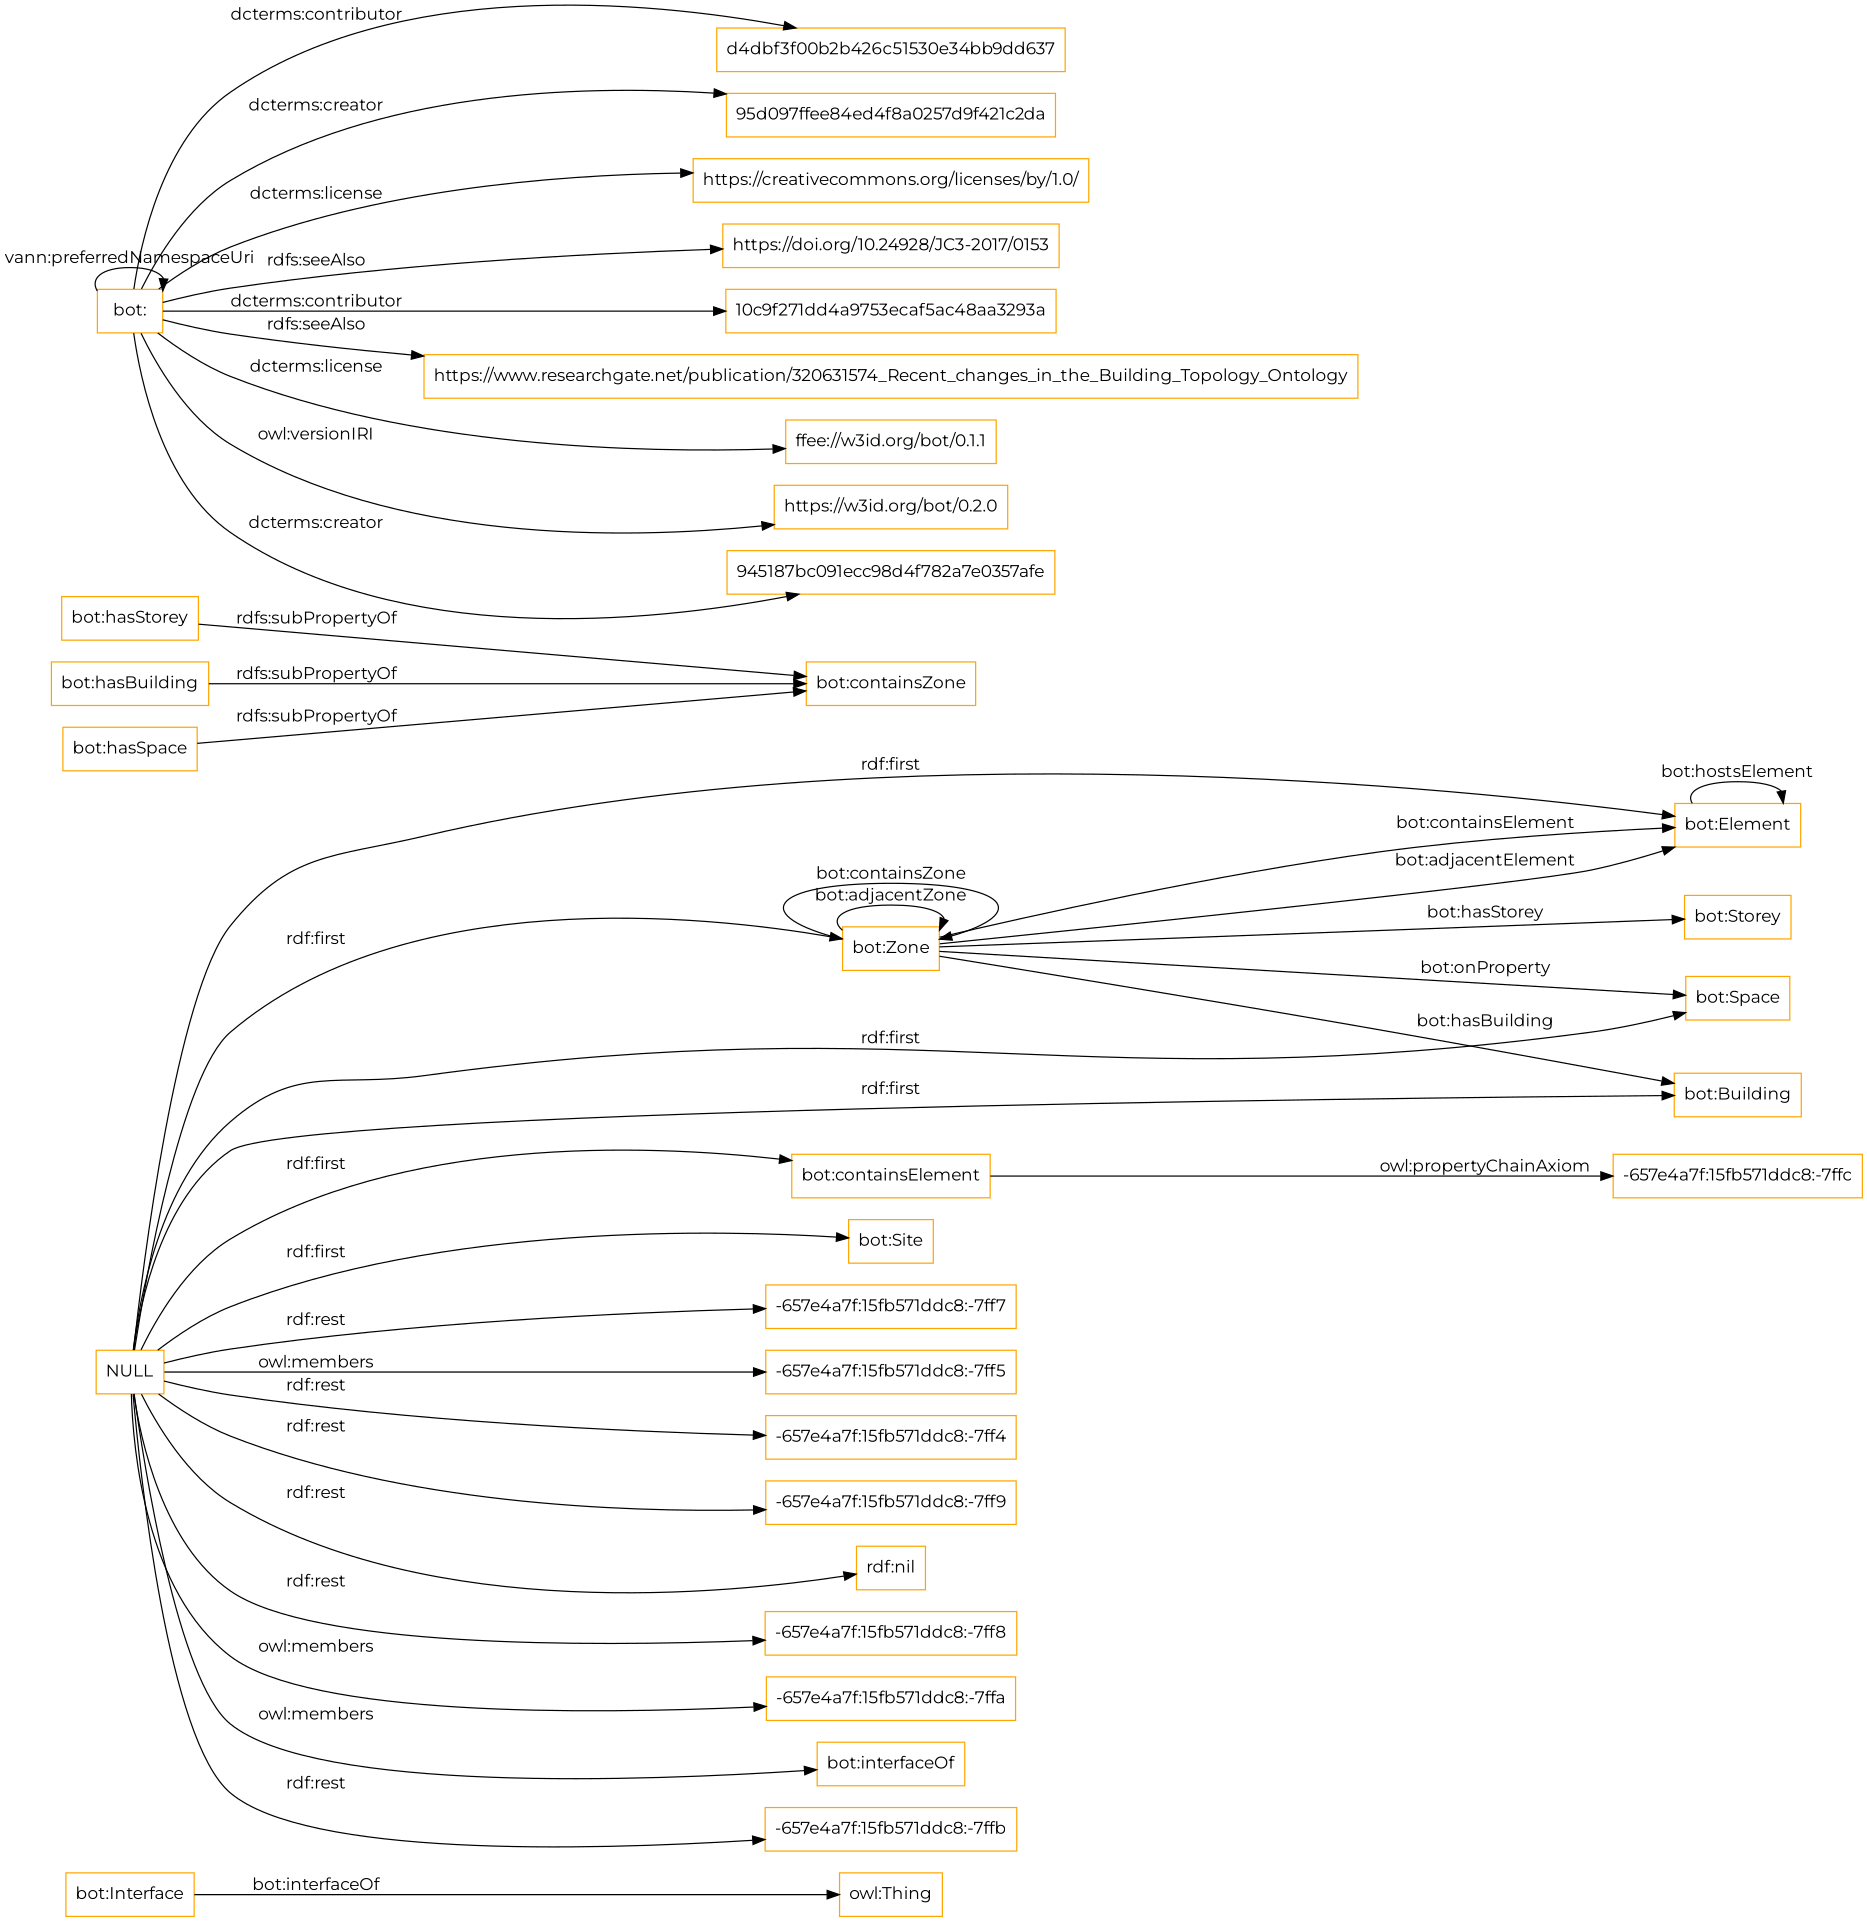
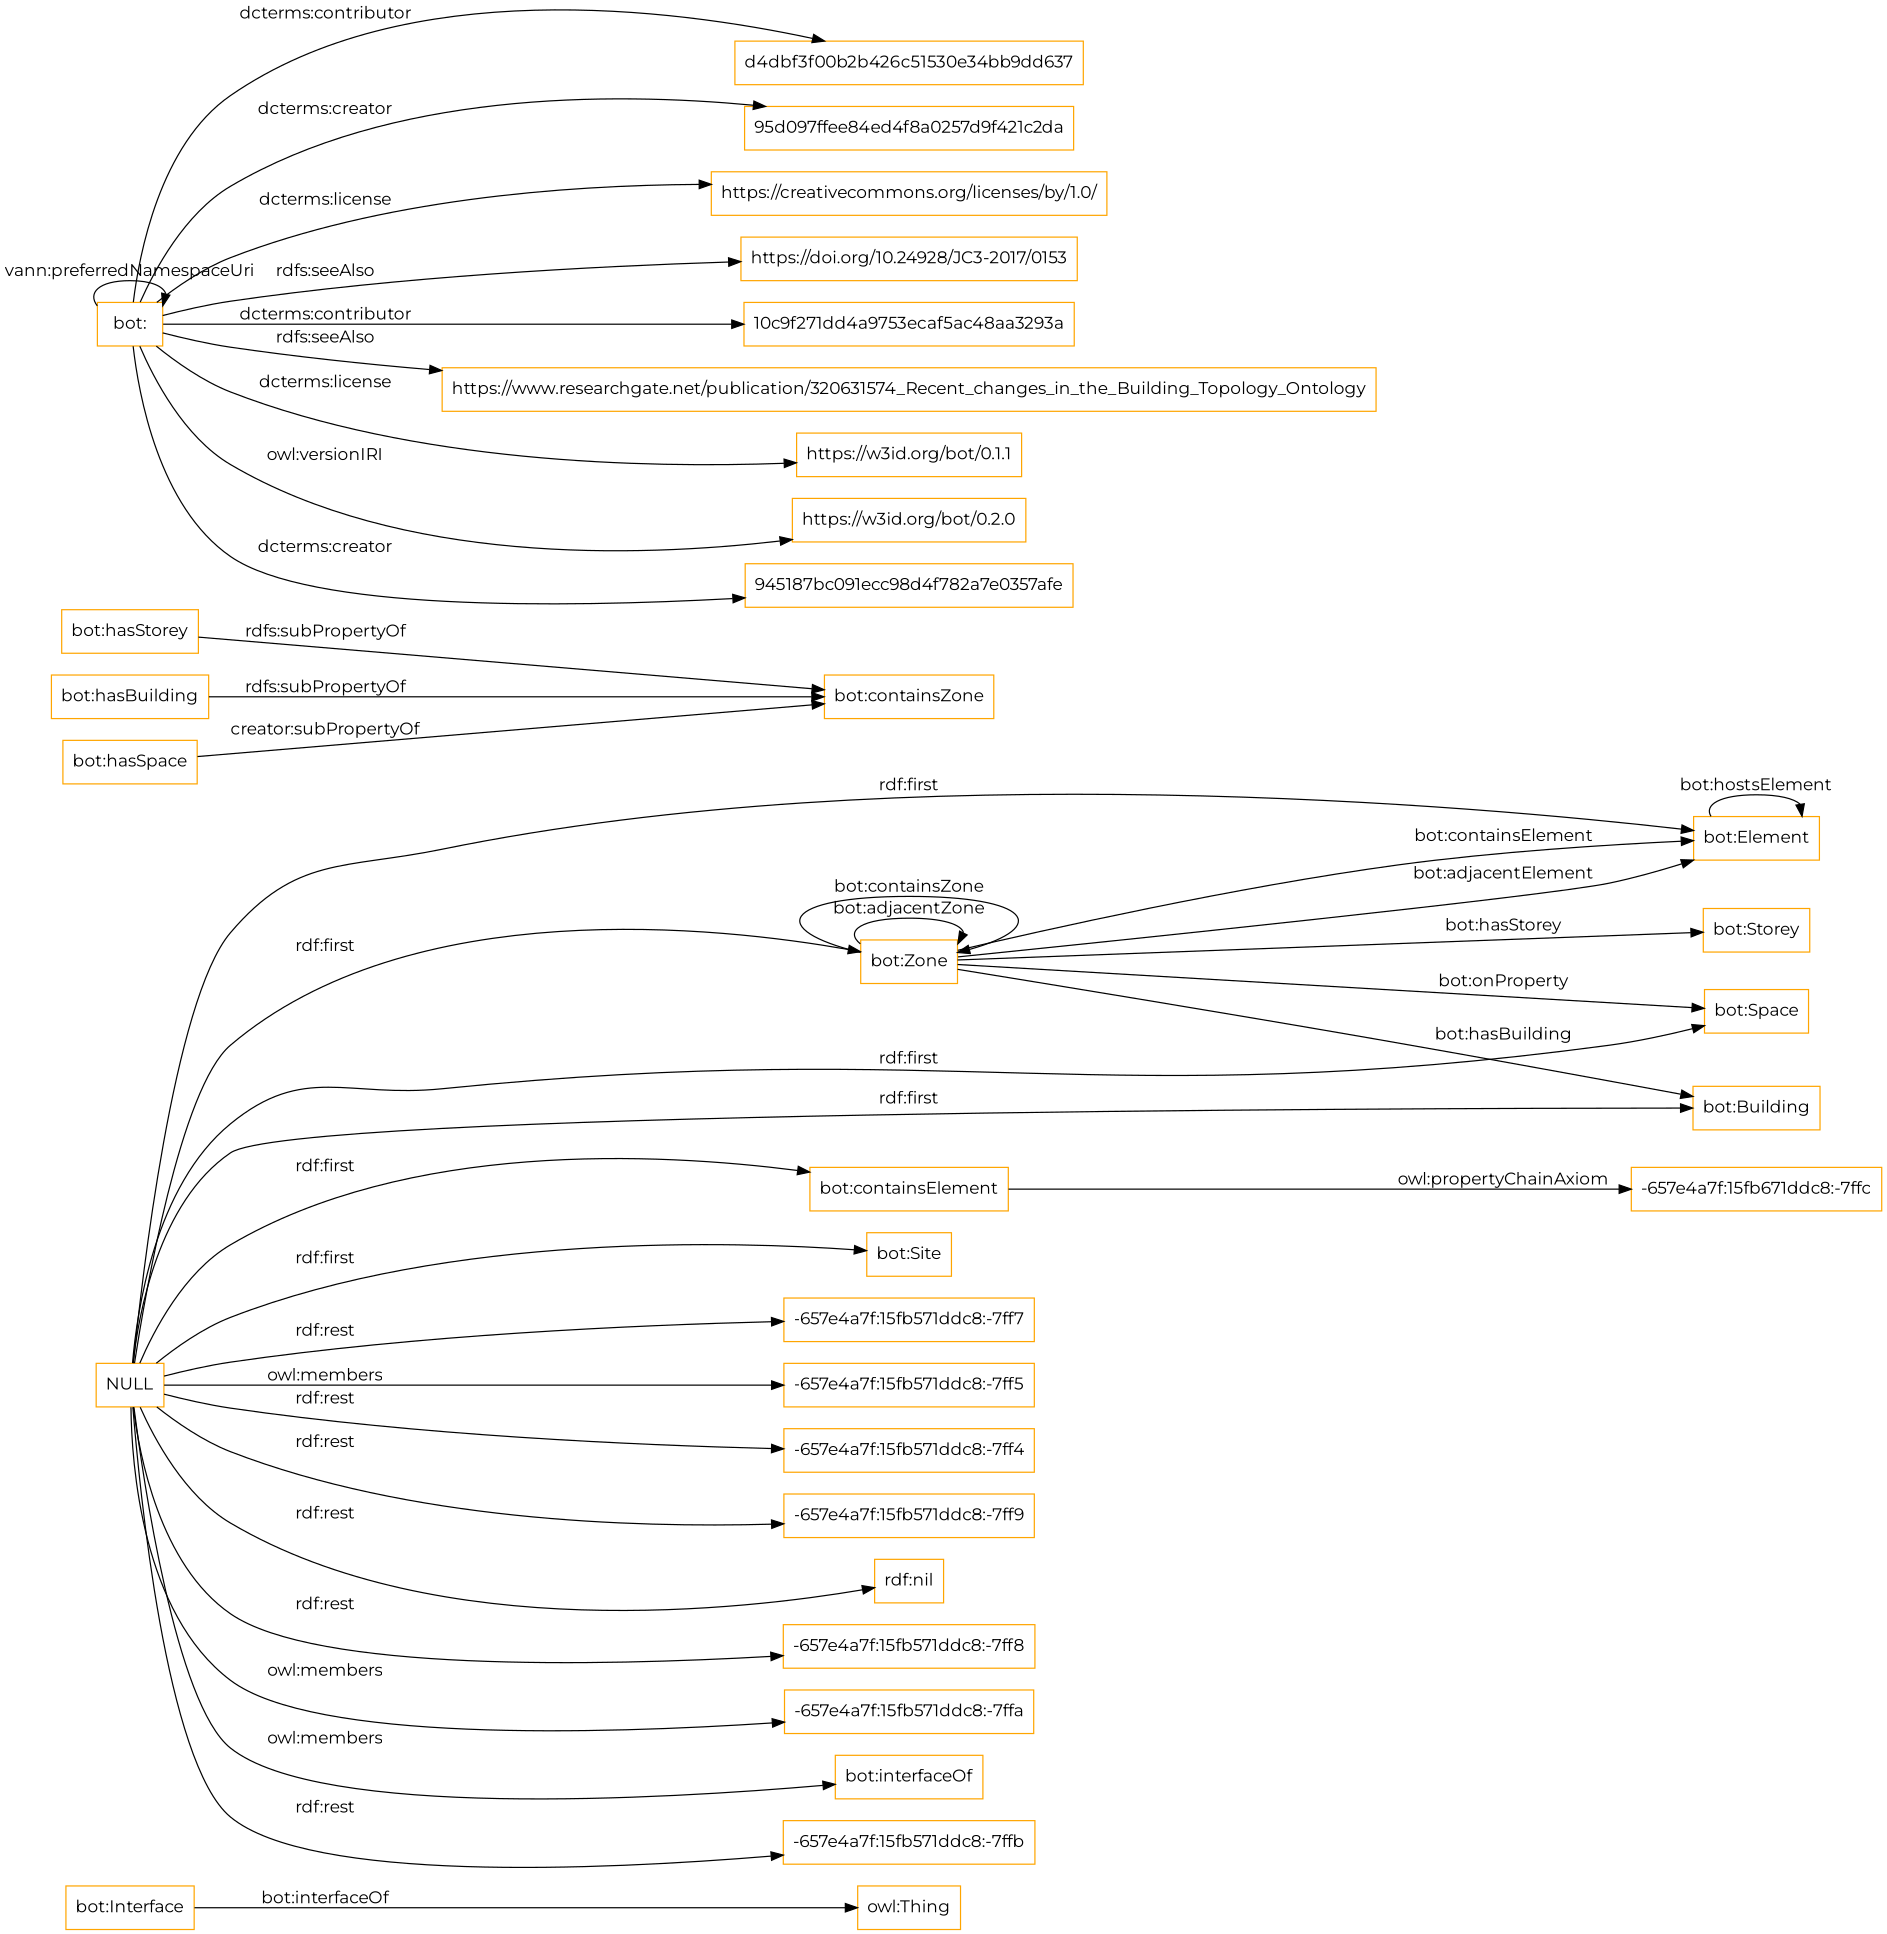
(891, 442) -> (909, 455)
(316, 717) -> (325, 730)
(1738, 1176) -> (1757, 1189)
